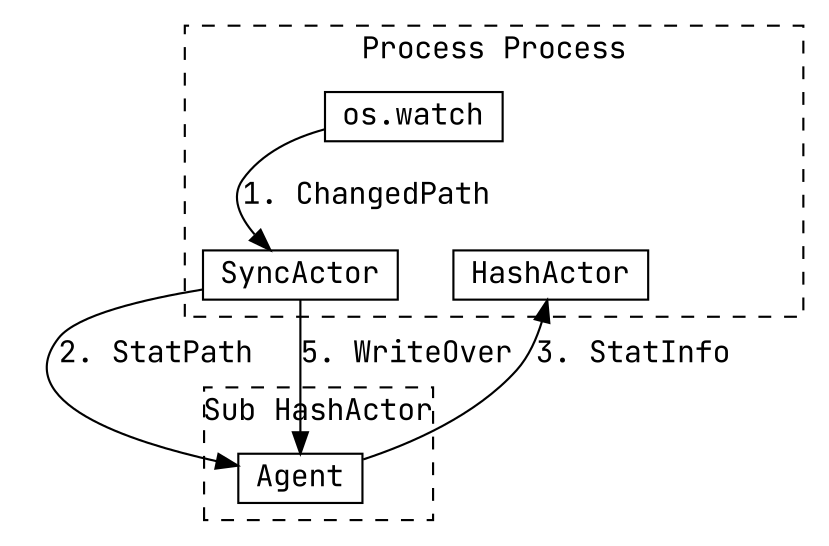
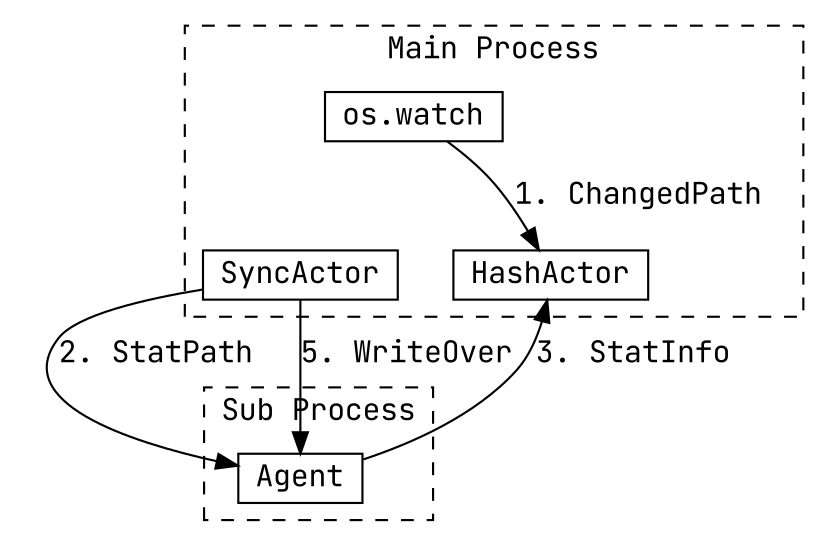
(494, 50) -> (494, 50)
(255, 166) -> (493, 182)
(319, 412) -> (319, 412)
